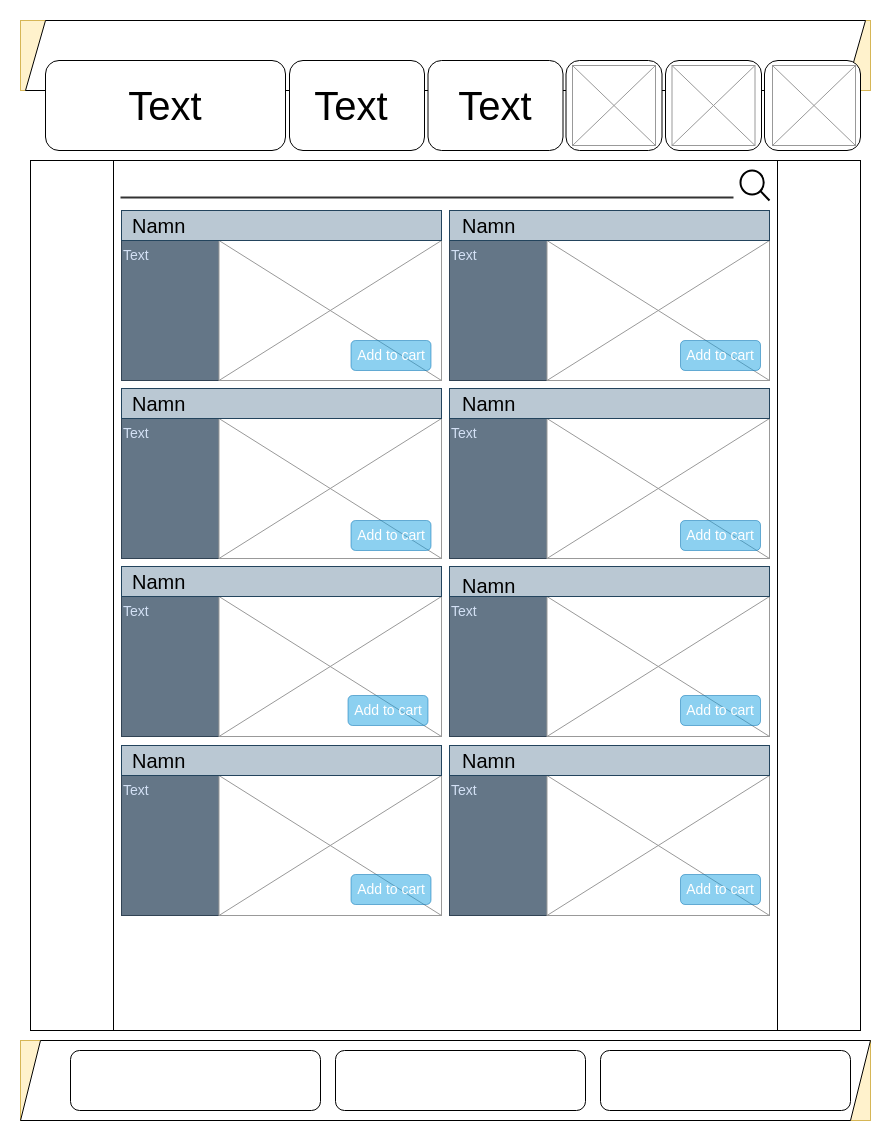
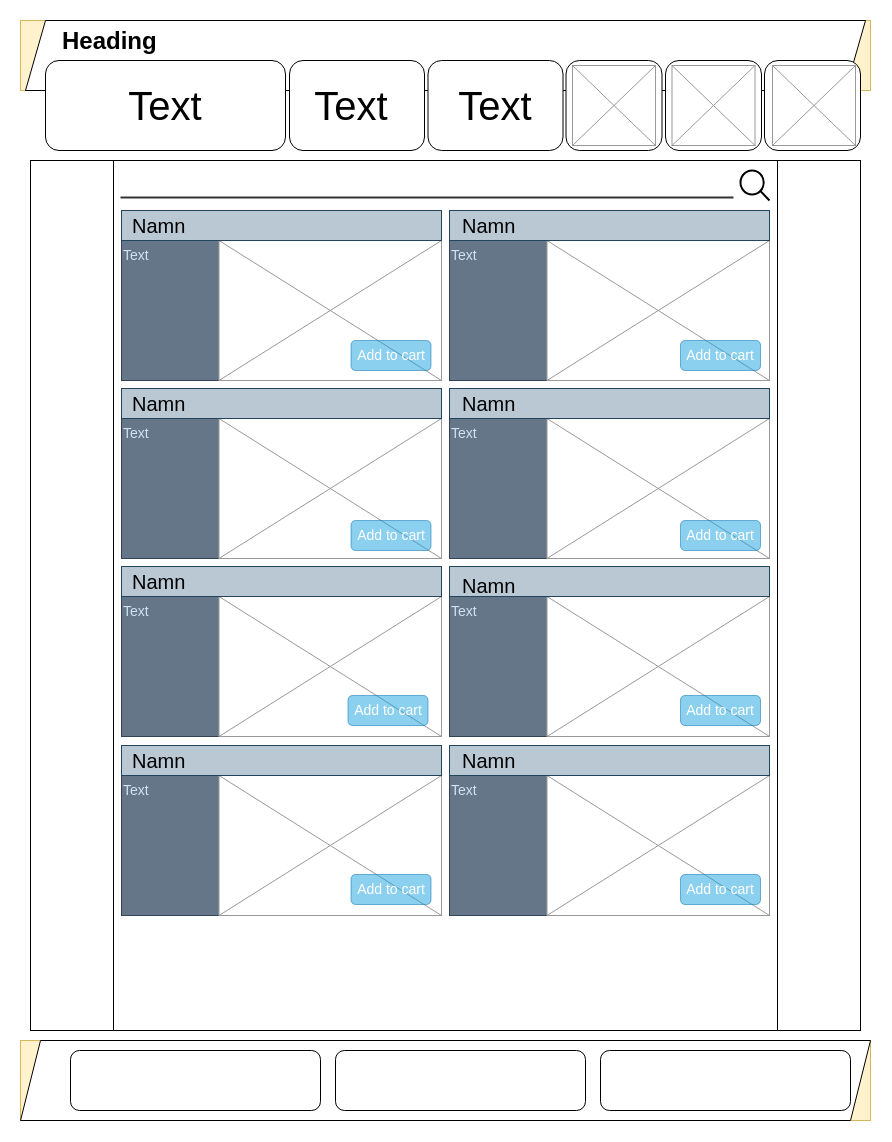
none -> (388, 38)
